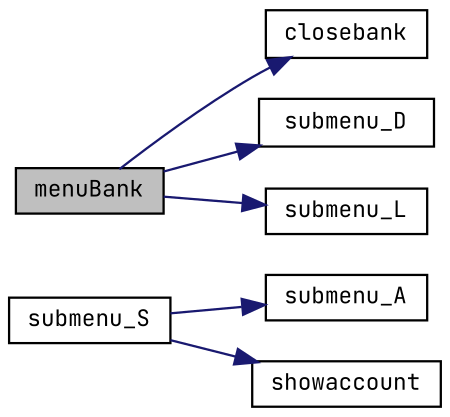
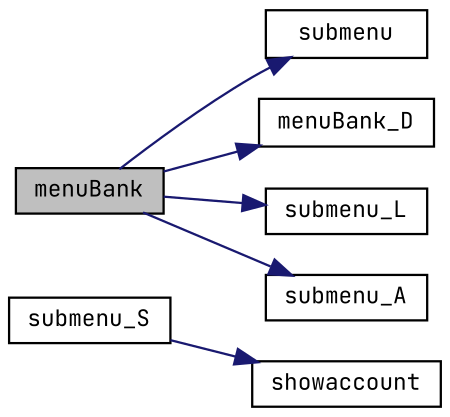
(347, 34) -> (347, 34)
(347, 123) -> (347, 123)
(206, 310) -> (207, 240)
